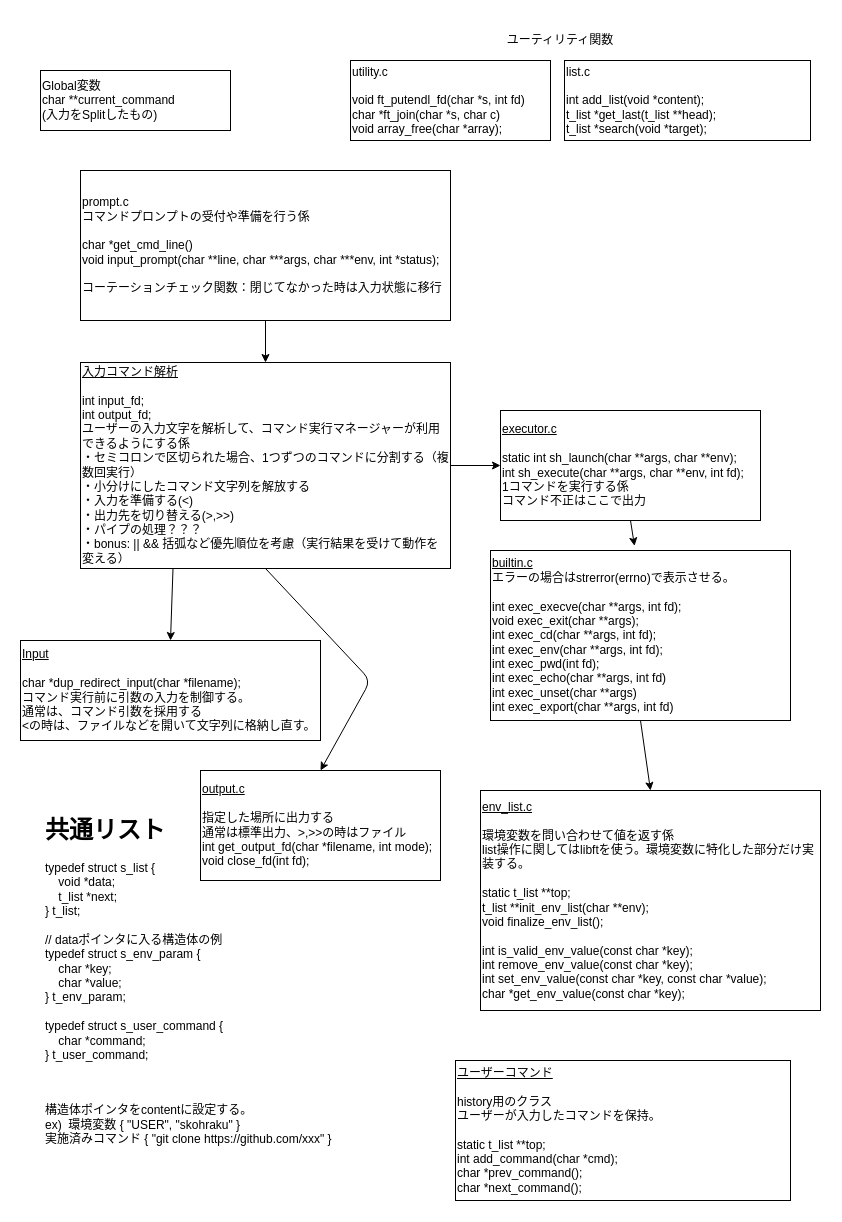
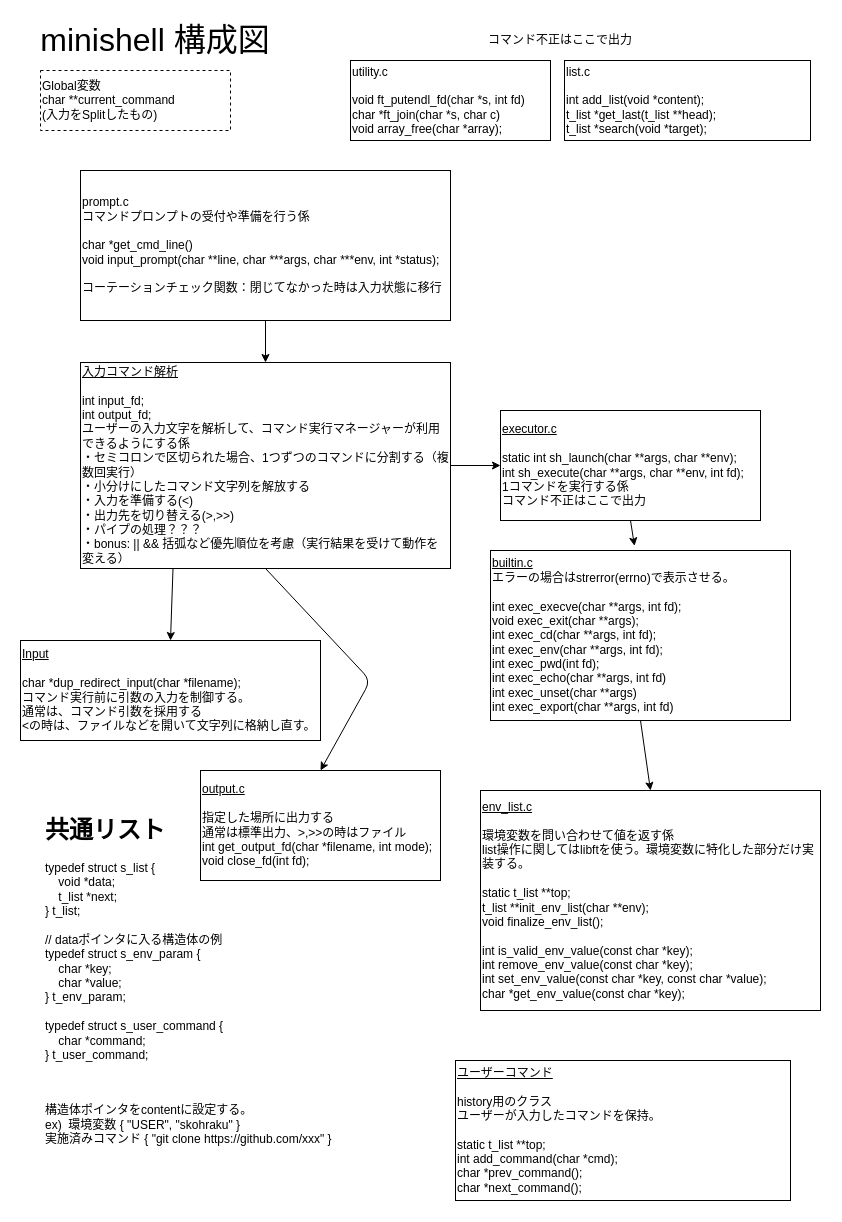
none -> (156, 41)
(561, 41) -> (561, 41)
(136, 101) -> (136, 101)
